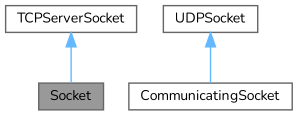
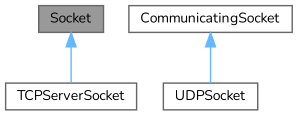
(71, 65) -> (71, 65)
(211, 65) -> (211, 65)
